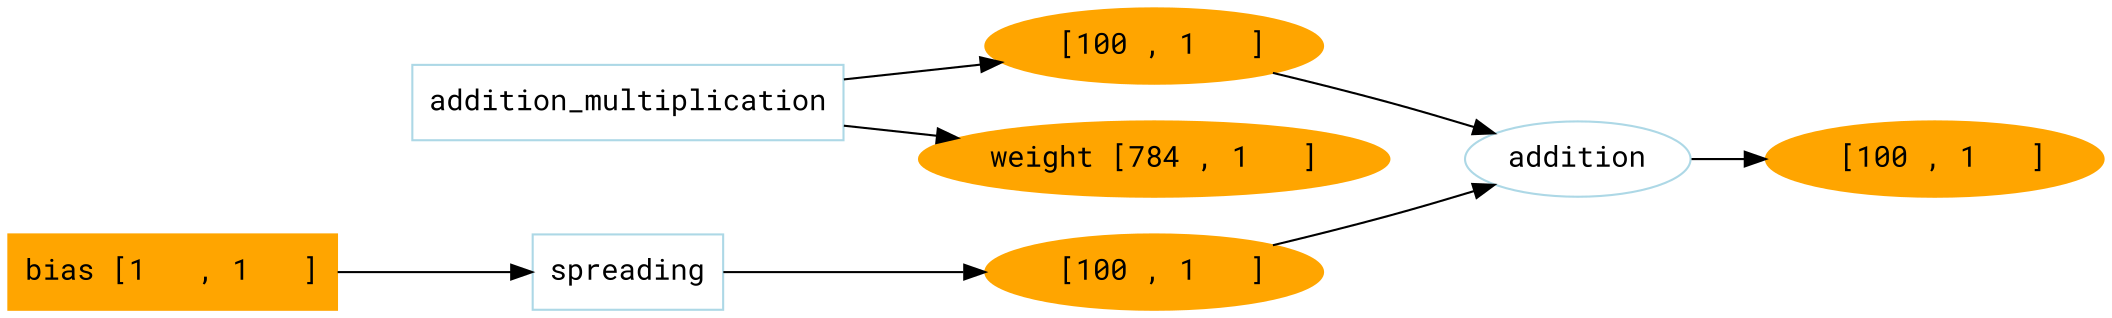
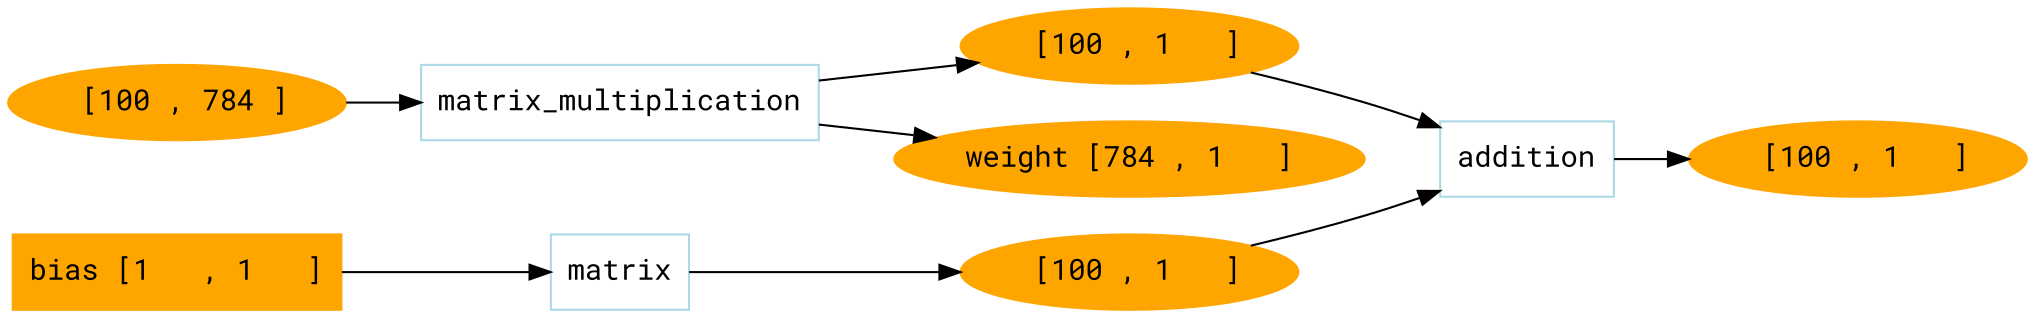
none -> (177, 103)
(628, 103) -> (620, 103)
(1578, 159) -> (1527, 159)
(628, 272) -> (620, 272)
